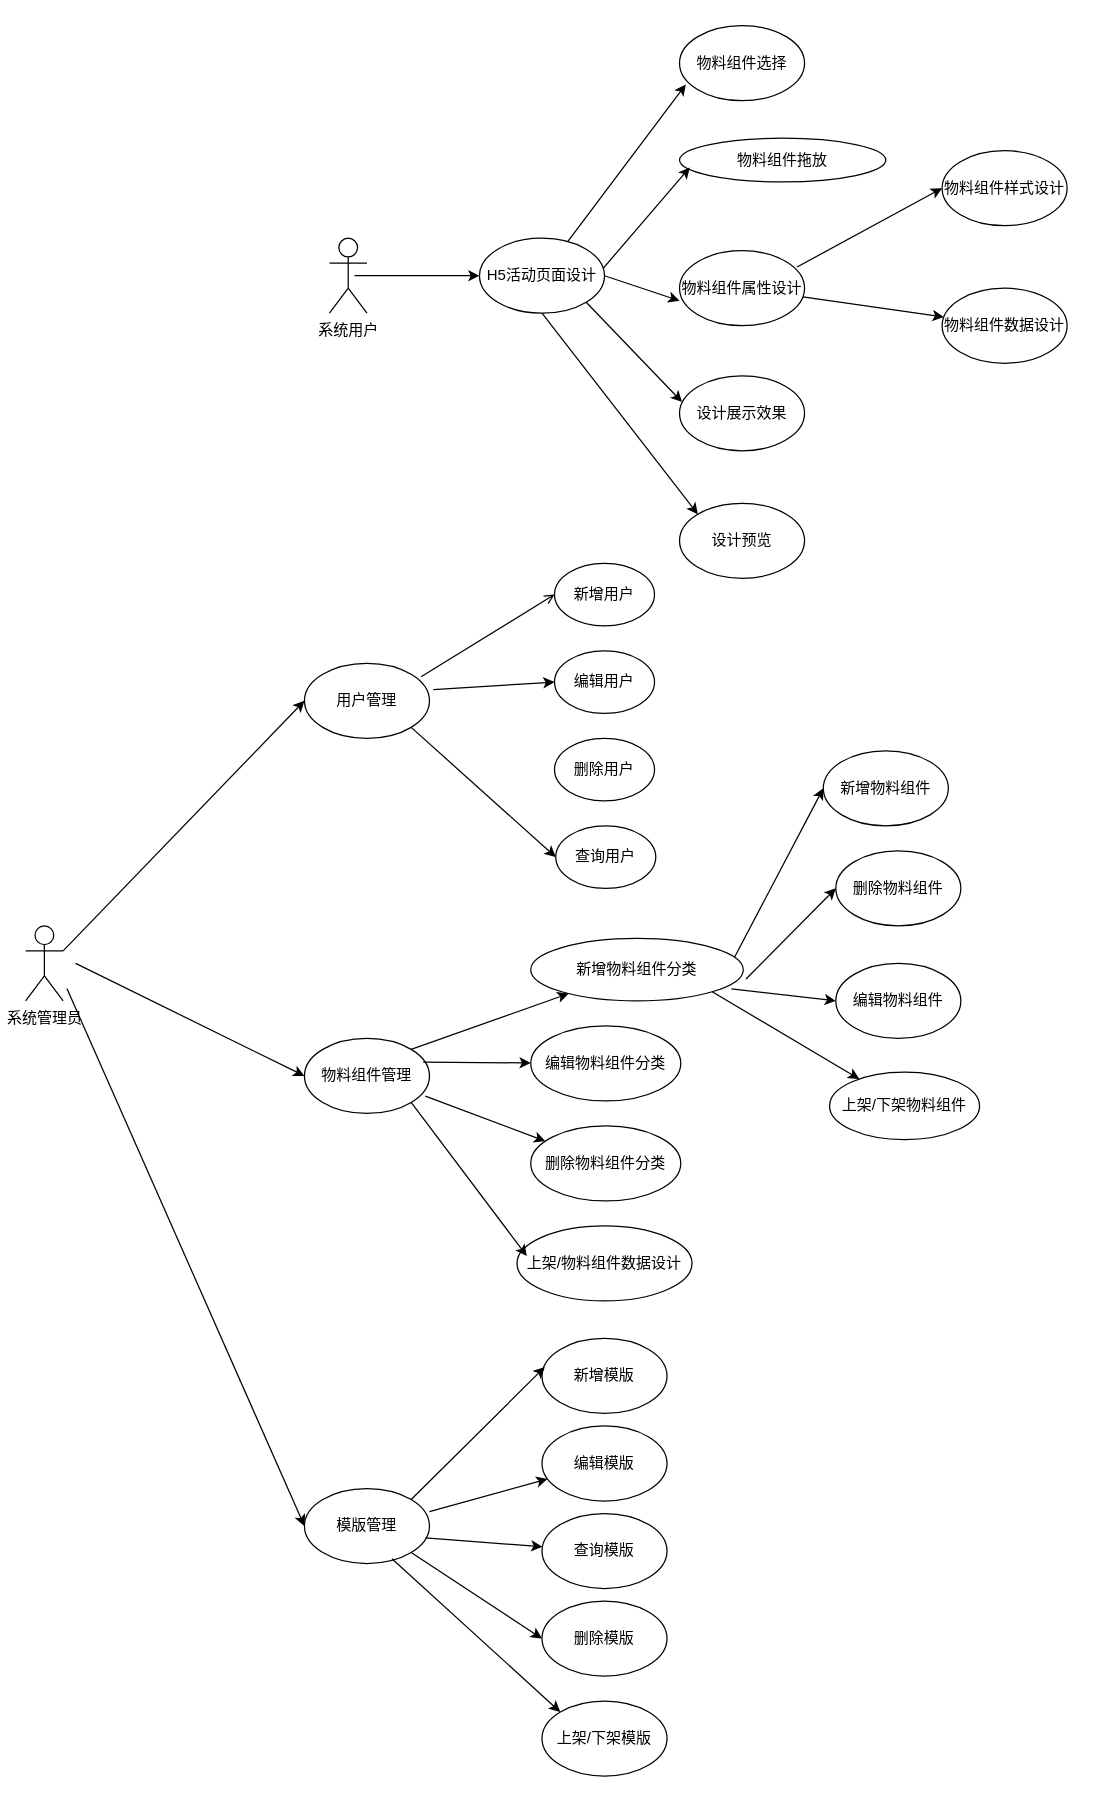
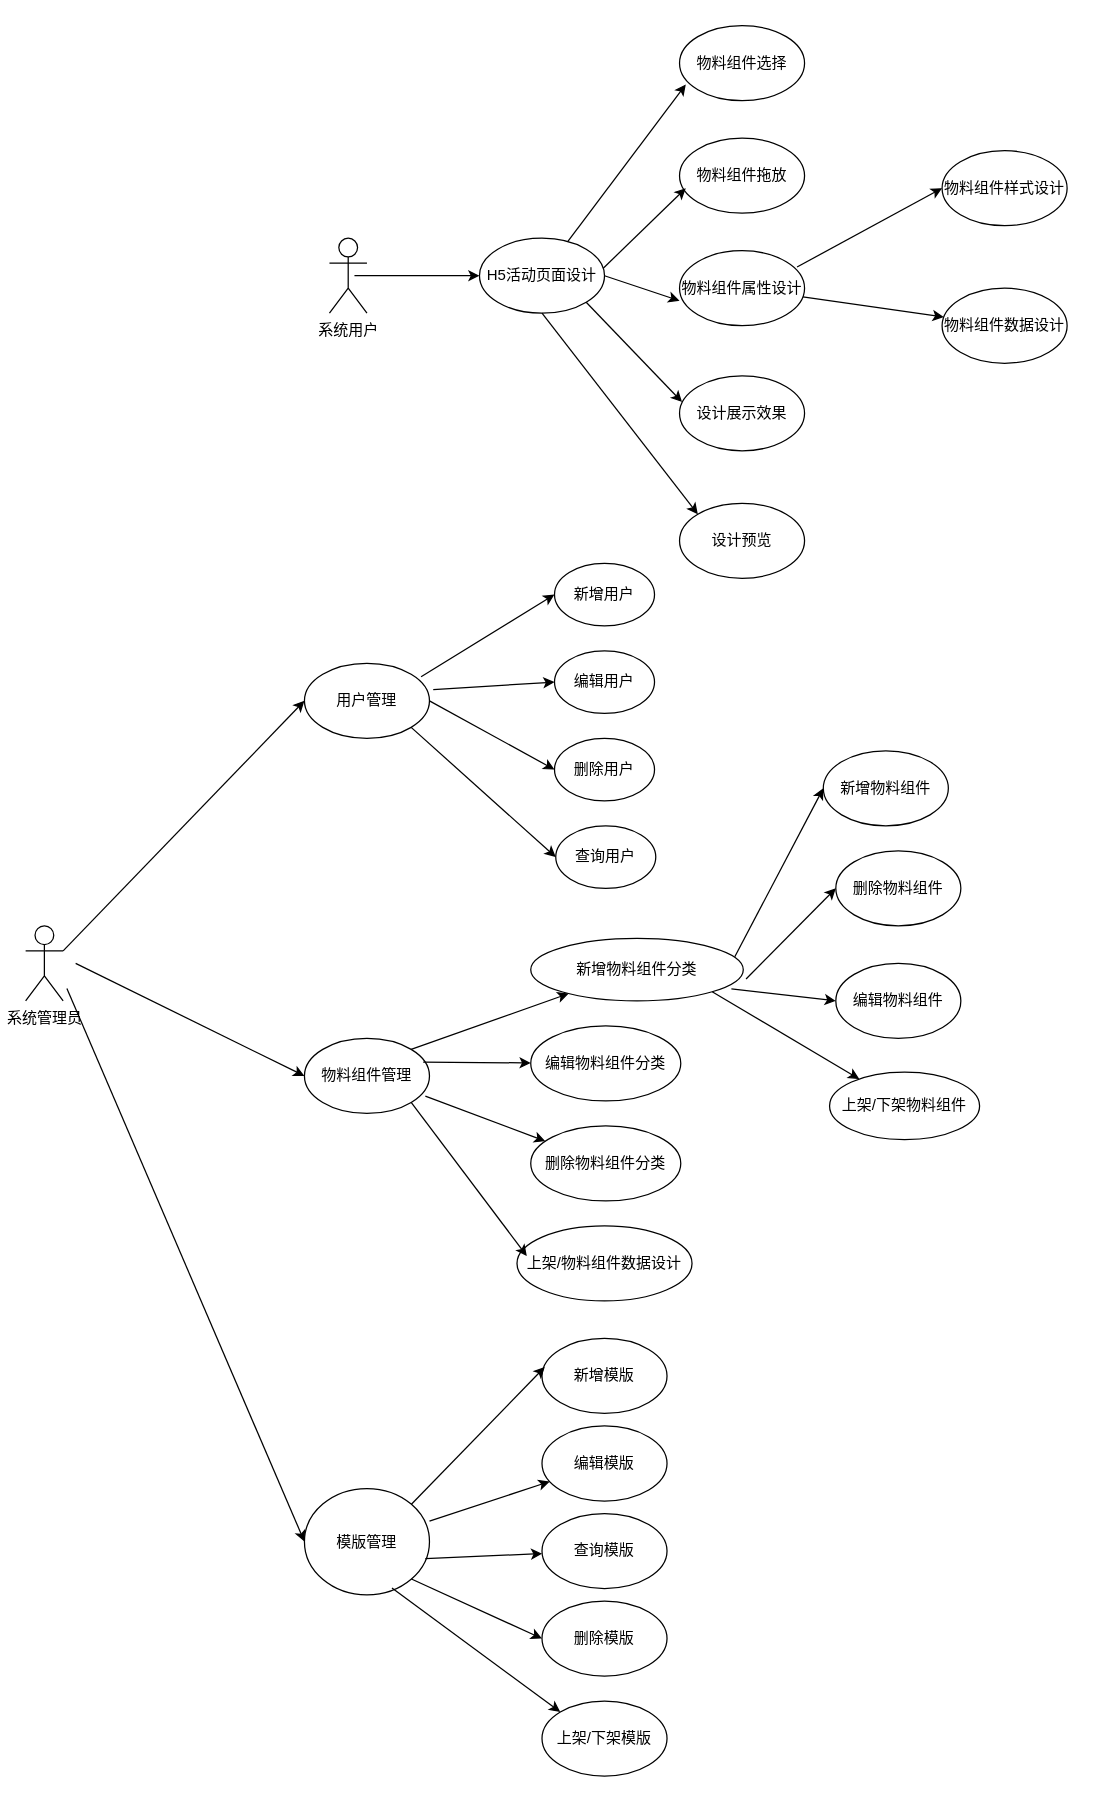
(783, 160) -> (742, 176)
(549, 598) -> (546, 600)
none -> (488, 733)
(367, 1526) -> (367, 1541)
